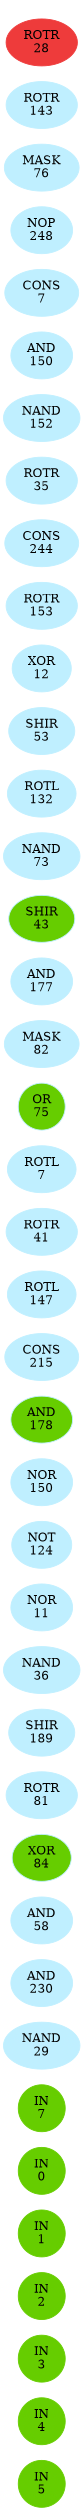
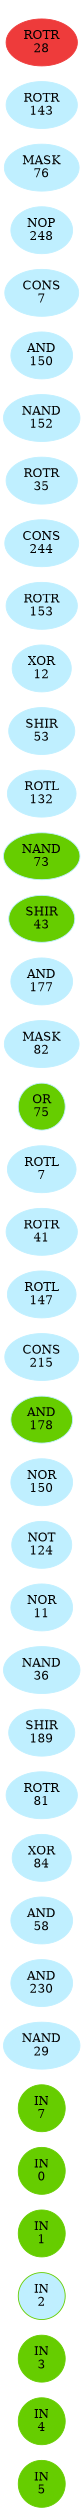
(42, 856) -> (42, 856)
(42, 1858) -> (42, 1858)
(42, 2296) -> (42, 2296)
